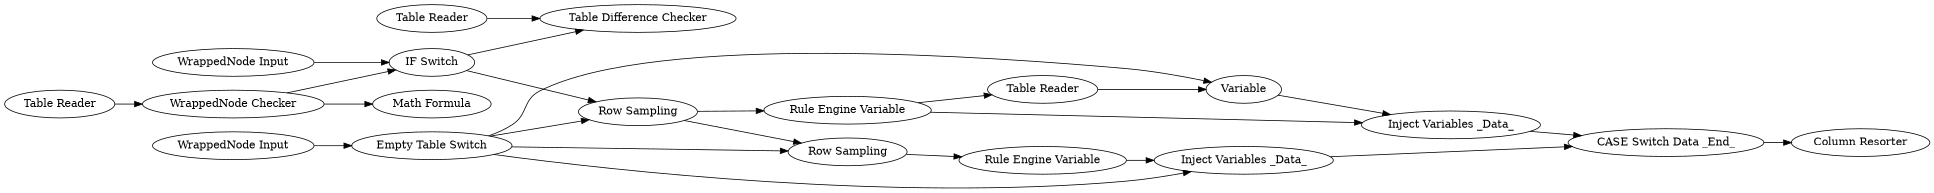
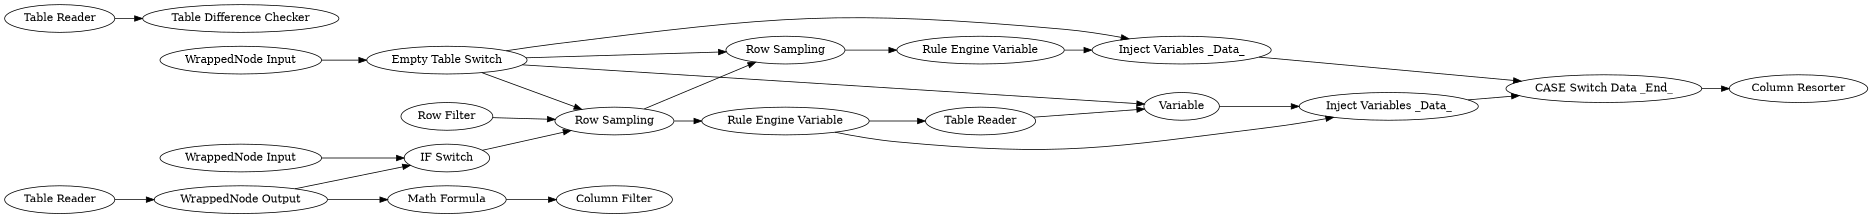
(522, 43) -> none
(233, 104) -> (241, 200)
none -> (447, 116)
none -> (614, 200)
